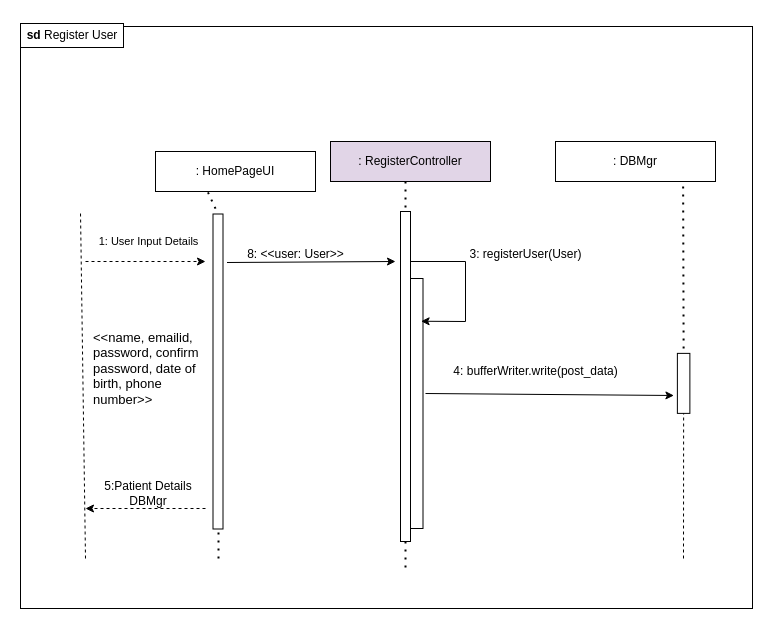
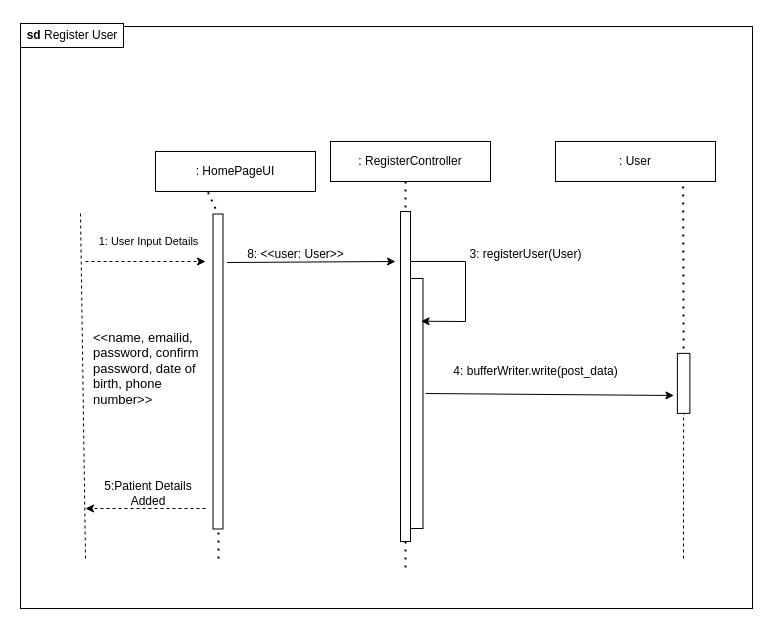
(411, 162) -> (411, 162)
(636, 162) -> (636, 162)
(149, 494) -> (149, 494)
